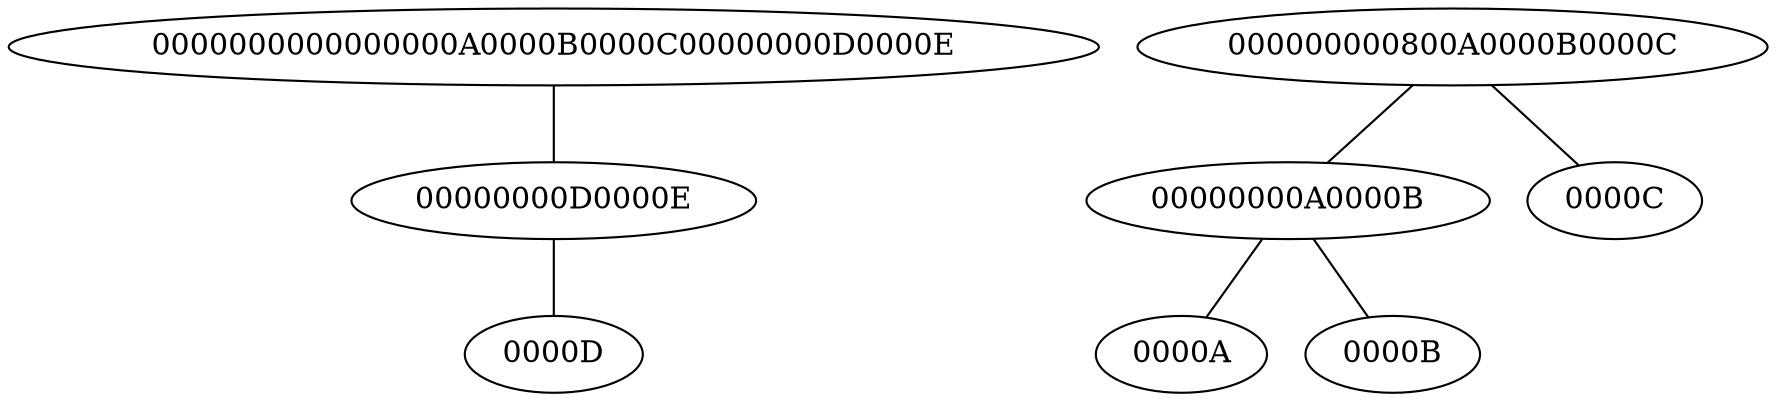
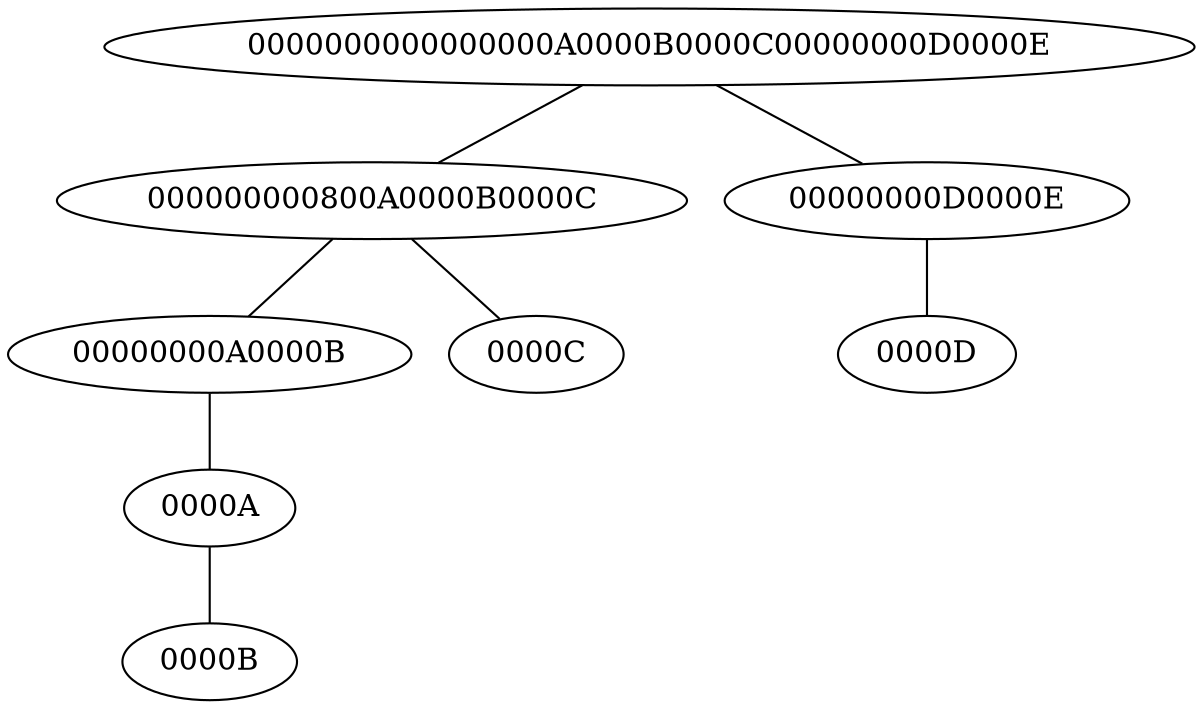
none -> (510, 124)
(1341, 278) -> (210, 585)
